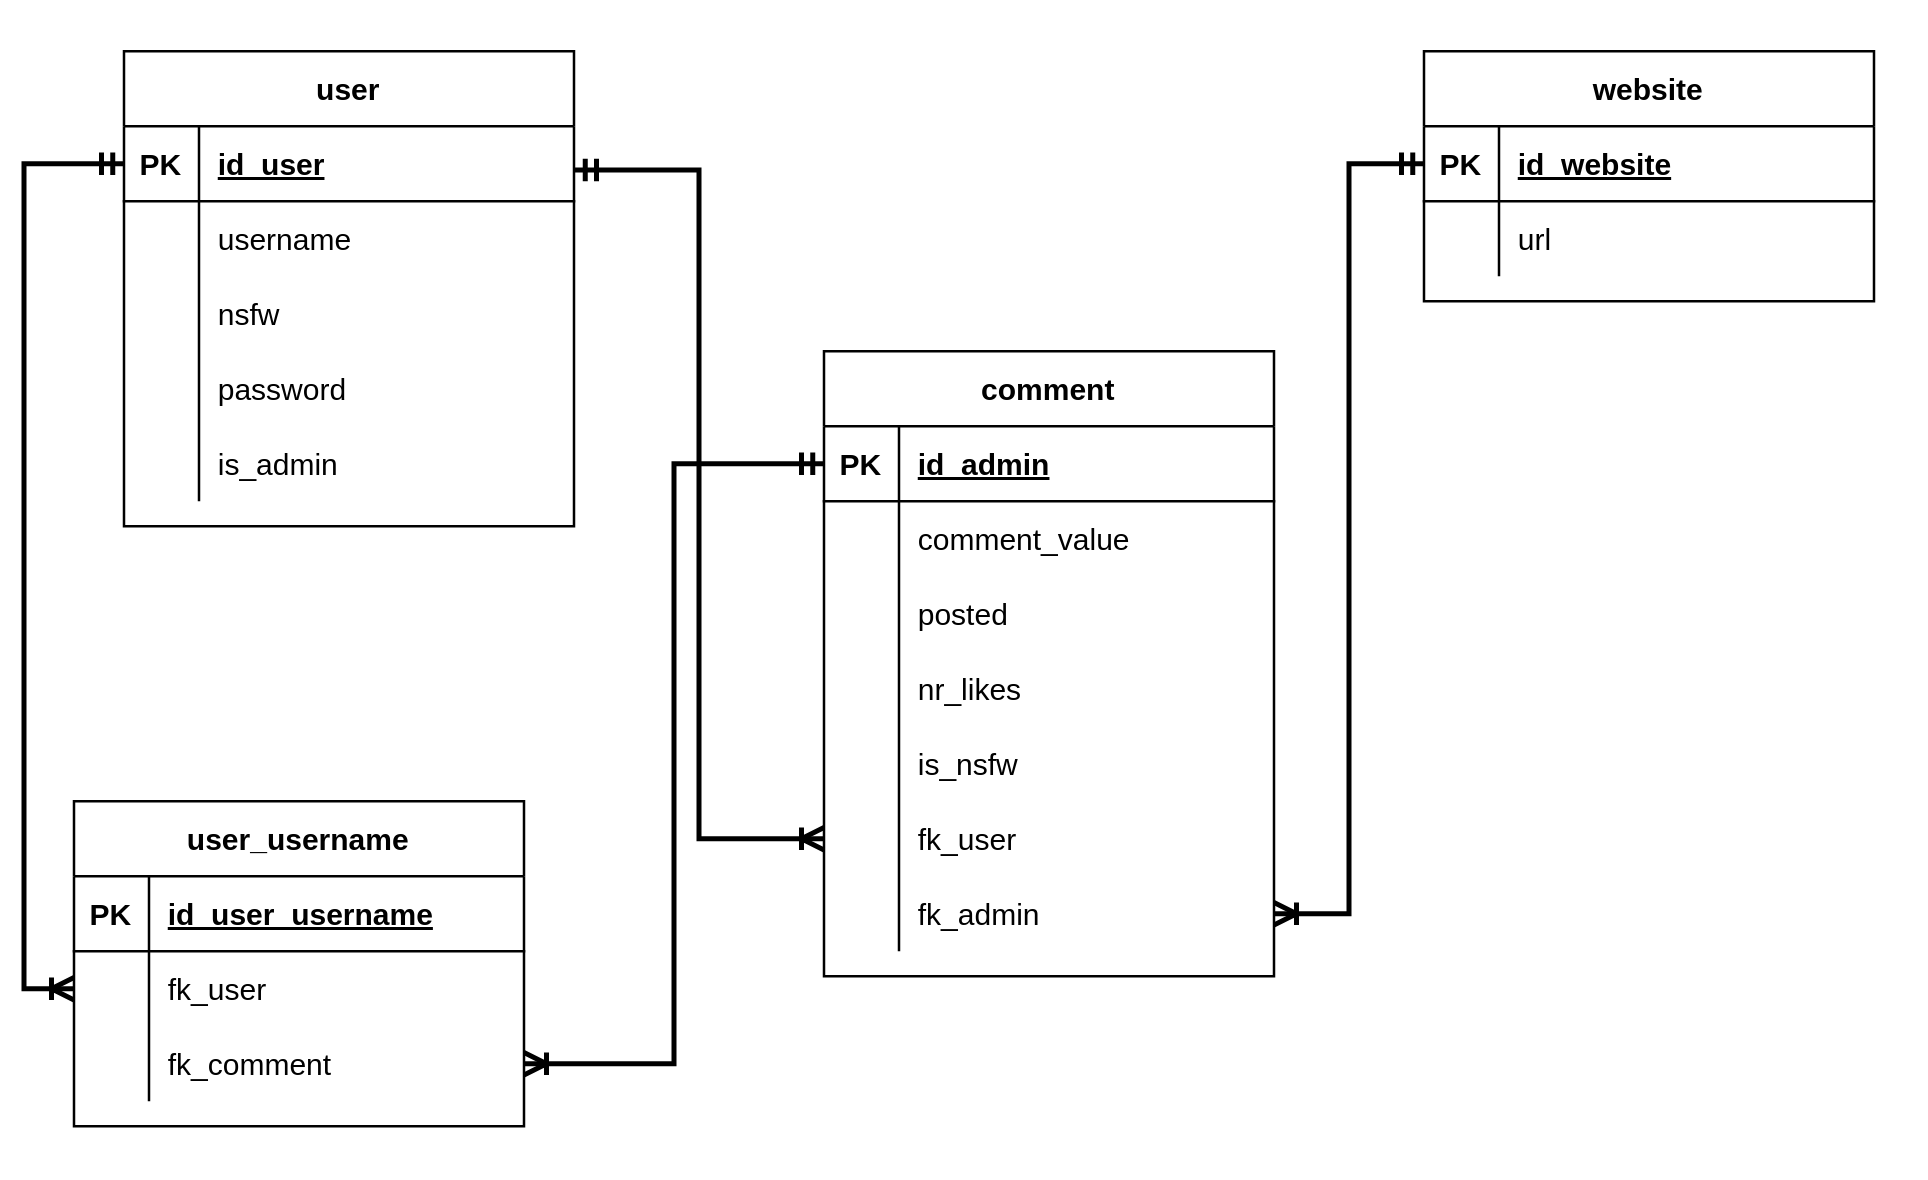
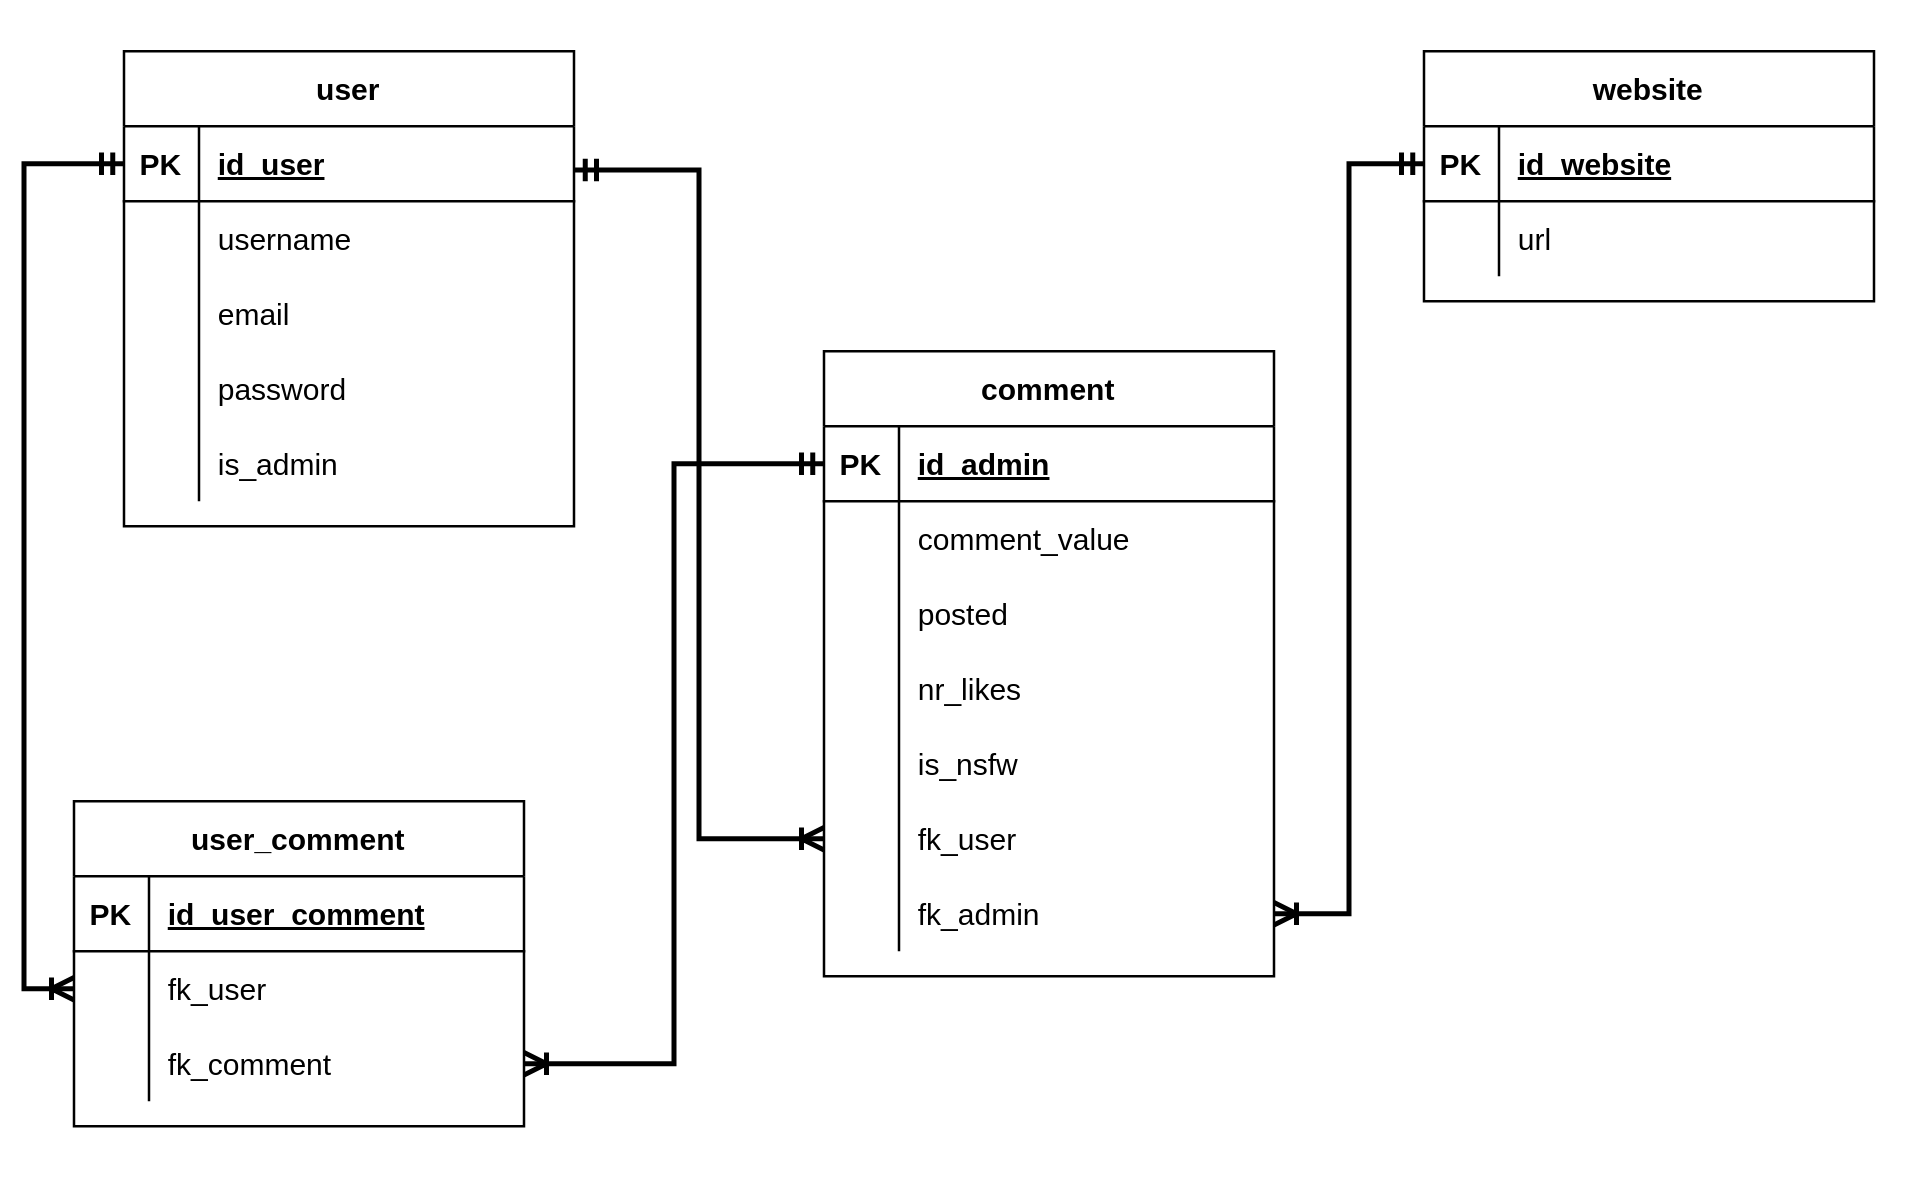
(251, 315) -> (252, 315)
(298, 840) -> (298, 840)
(298, 915) -> (290, 915)
